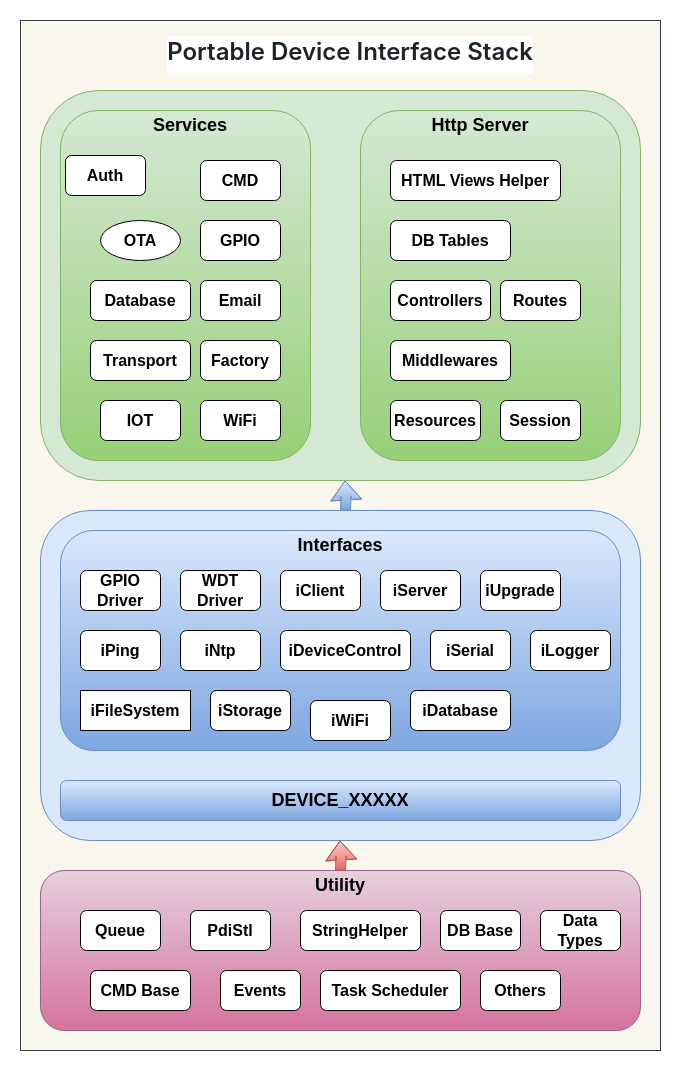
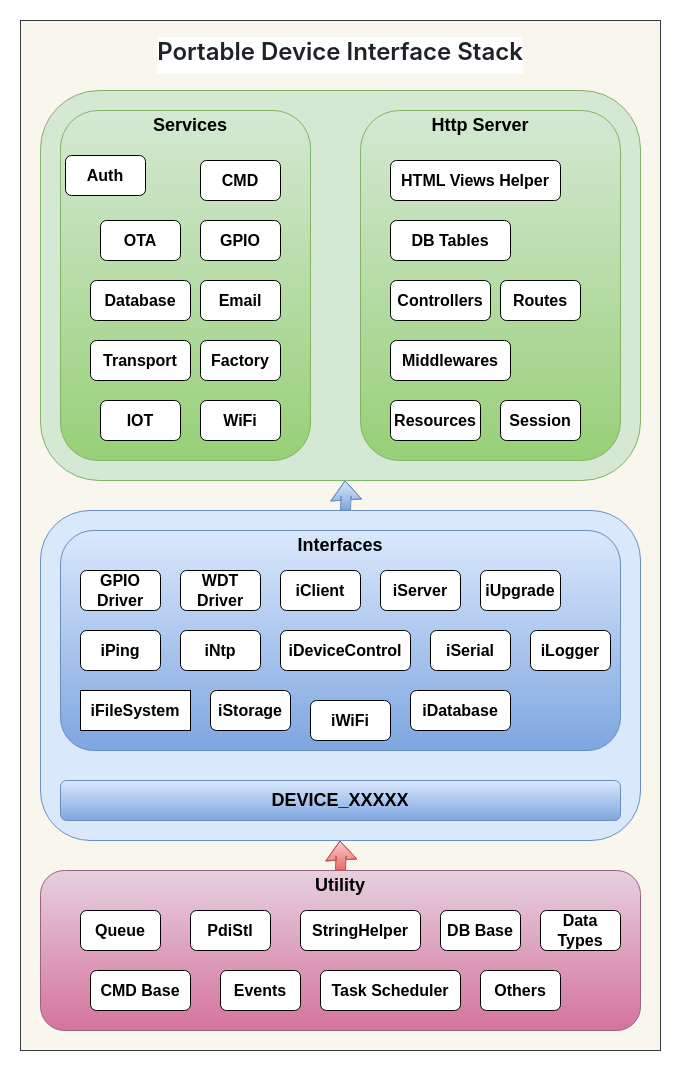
(351, 56) -> (341, 56)
(141, 241) -> (141, 241)
